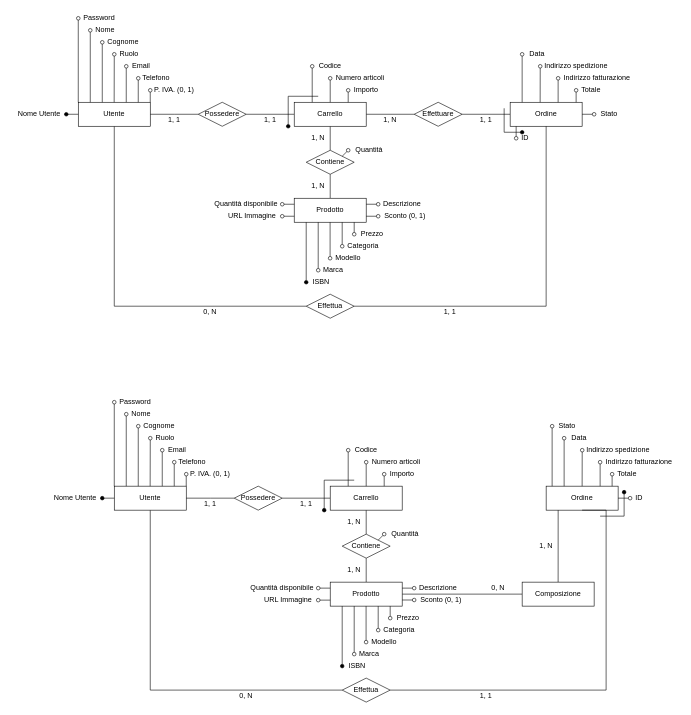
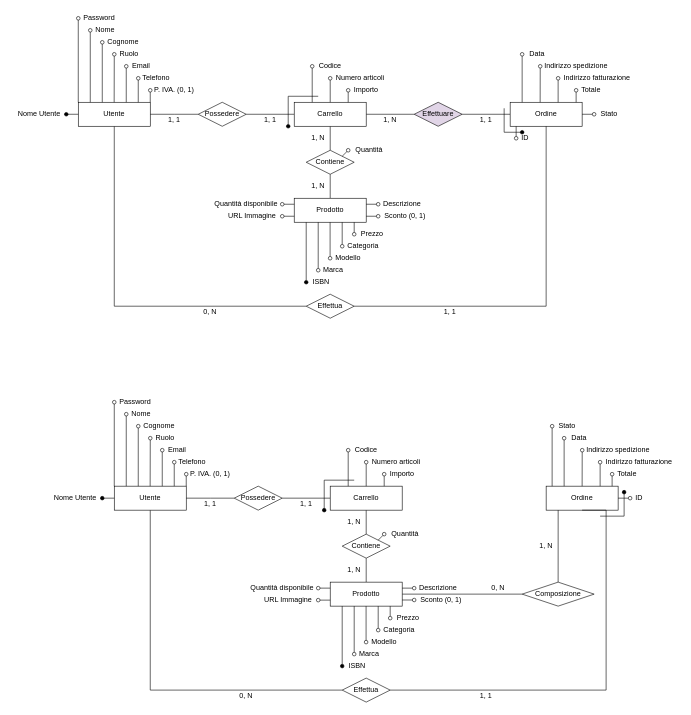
(438, 114) -> (438, 114)
(558, 594) -> (558, 594)
